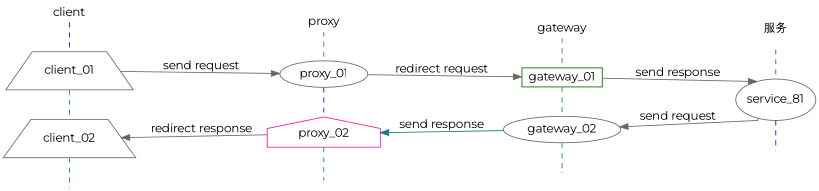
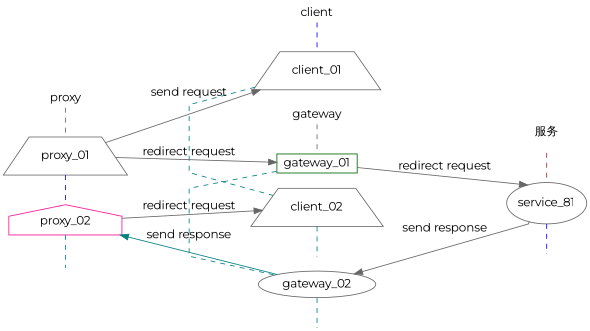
(196, 72) -> (179, 118)
(678, 73) -> (445, 166)
(324, 74) -> (65, 156)
(678, 117) -> (445, 228)
(202, 129) -> (189, 206)
